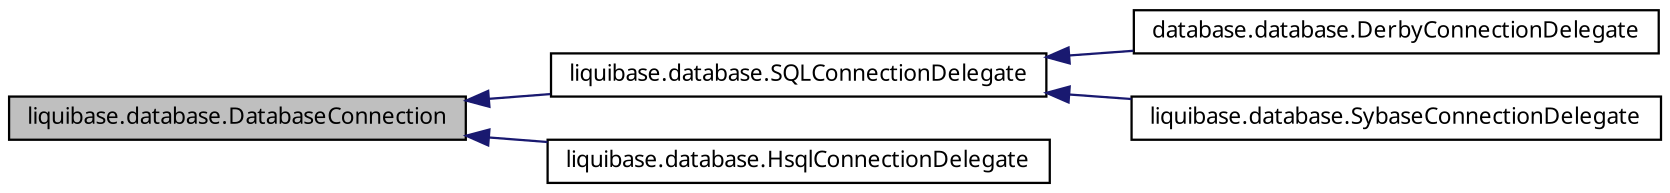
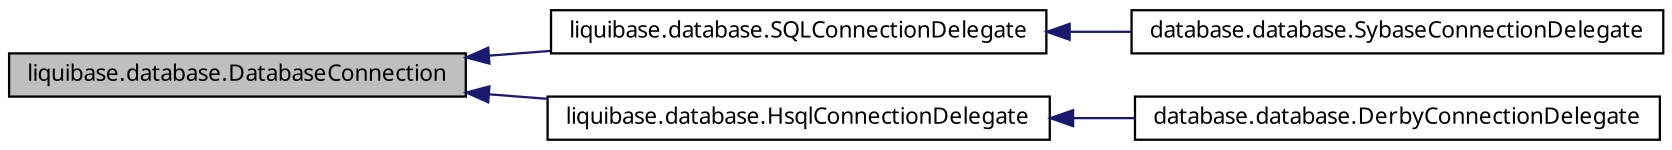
(1101, 53) -> (1104, 118)
(1396, 118) -> (1397, 32)
